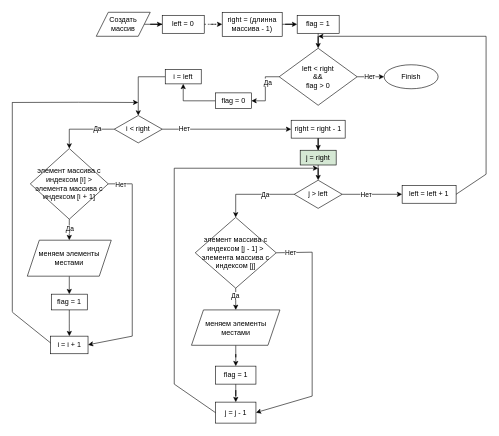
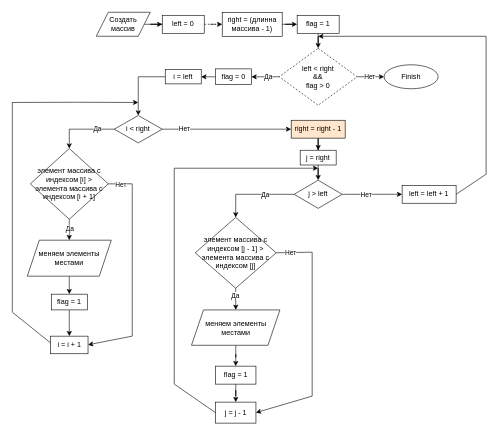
(318, 77) -> (318, 77)
(234, 101) -> (234, 77)
(318, 129) -> (318, 129)
(318, 158) -> (318, 158)
